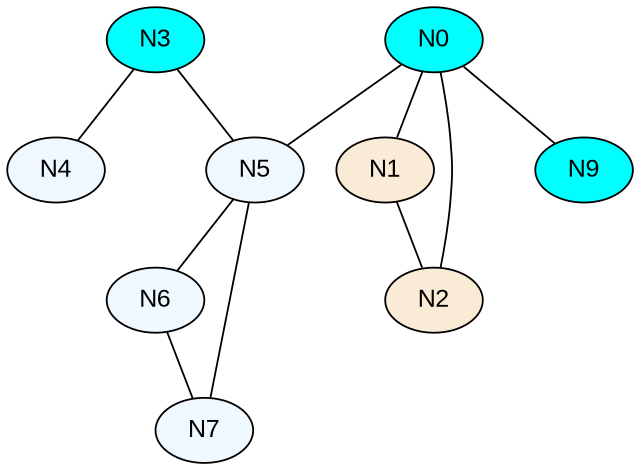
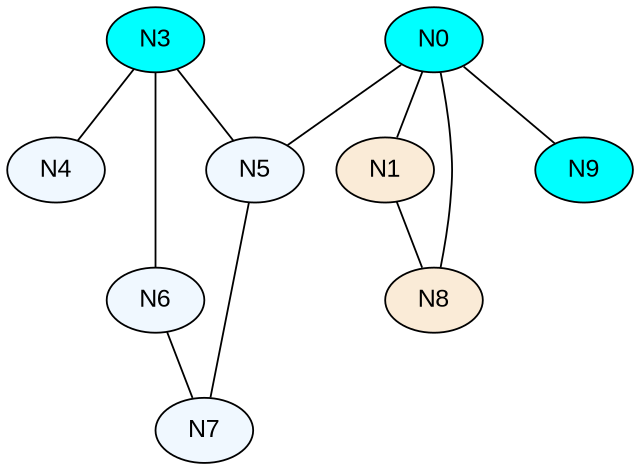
(205, 235) -> (156, 170)
(434, 300) -> (434, 300)
